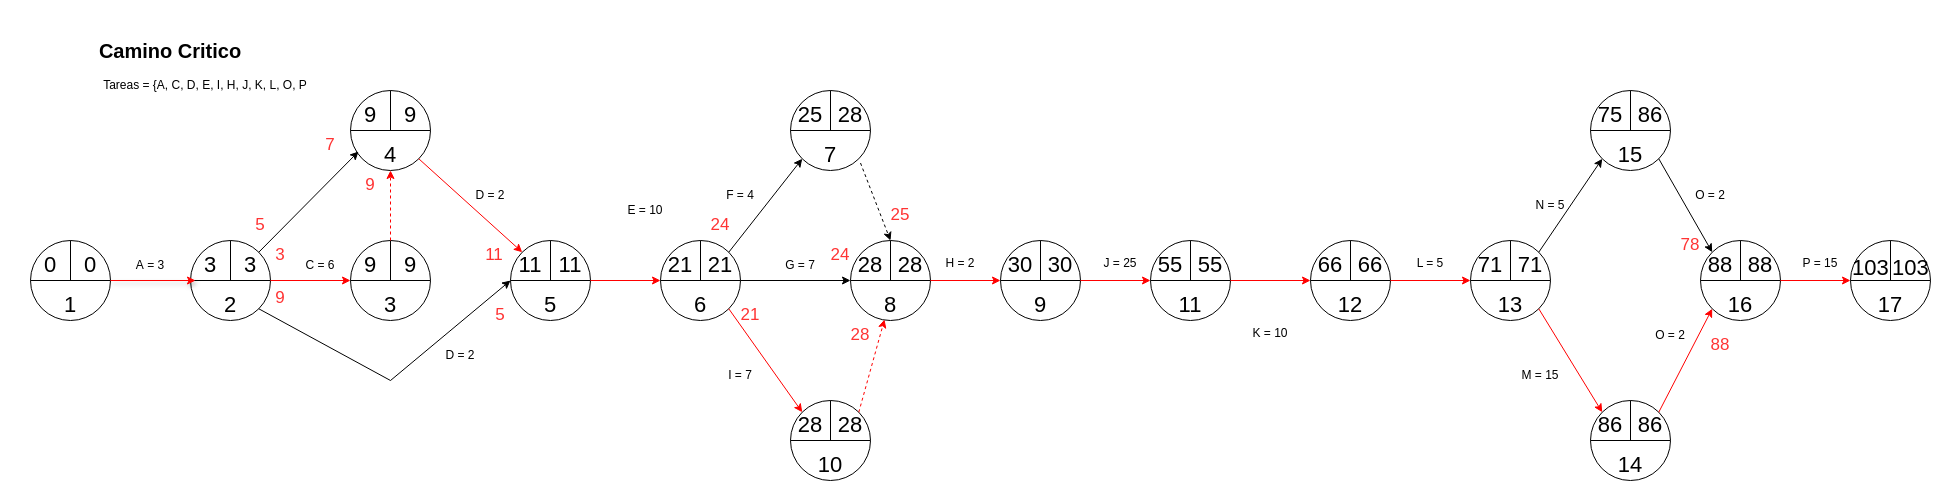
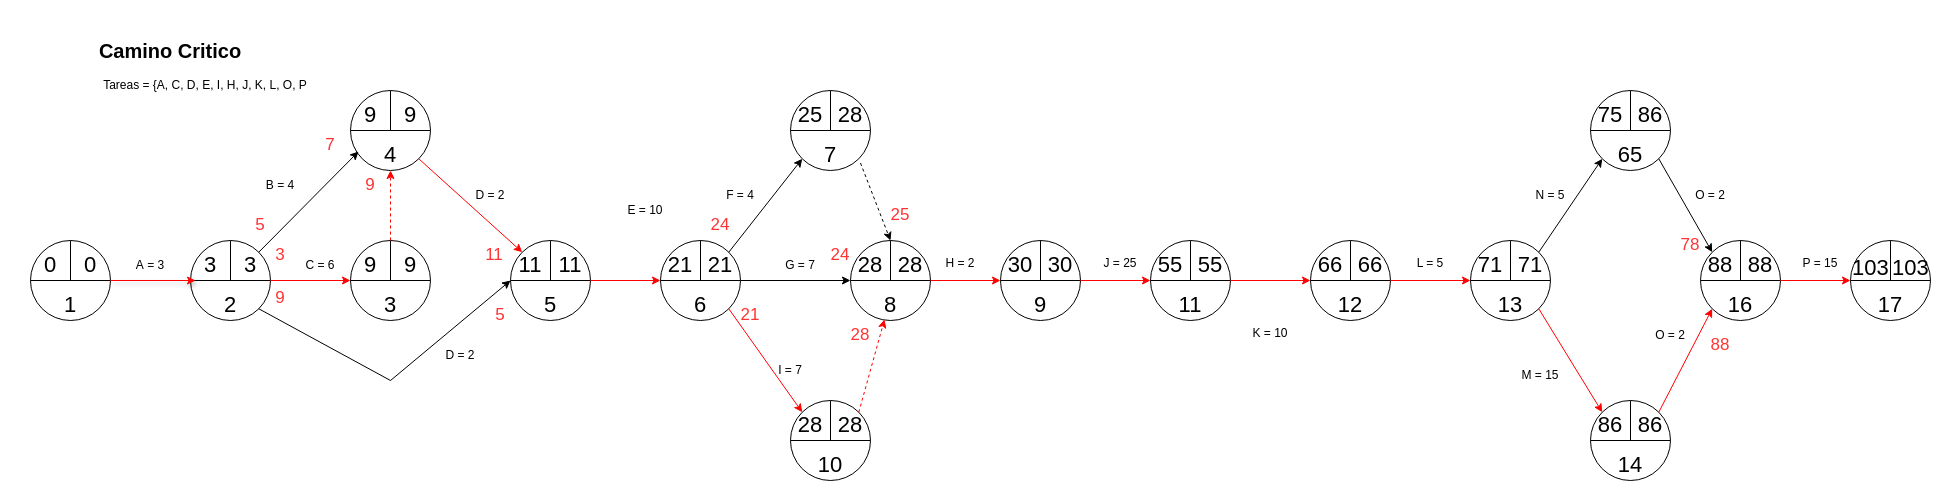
(1631, 156) -> (1631, 156)
none -> (281, 186)
(1551, 206) -> (1551, 196)
(741, 376) -> (791, 371)
